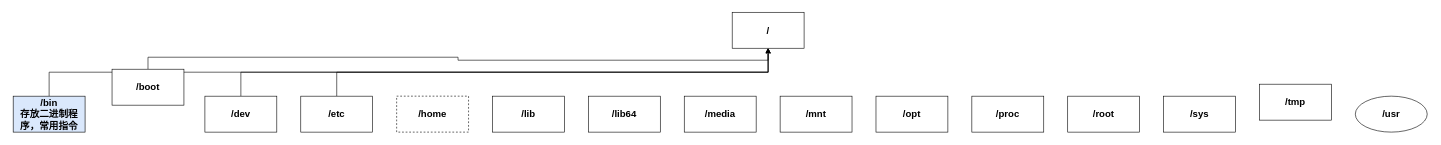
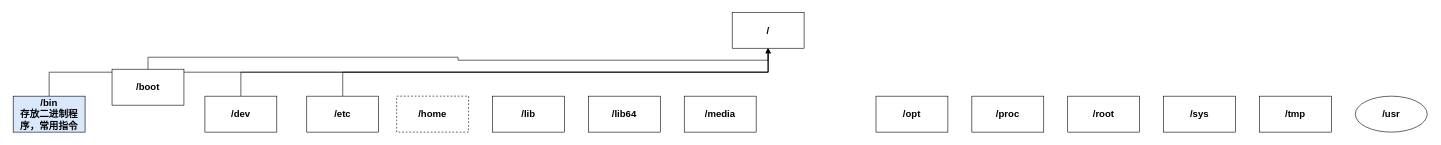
(1296, 102) -> (1296, 114)
(336, 114) -> (342, 114)
(816, 114) -> none
